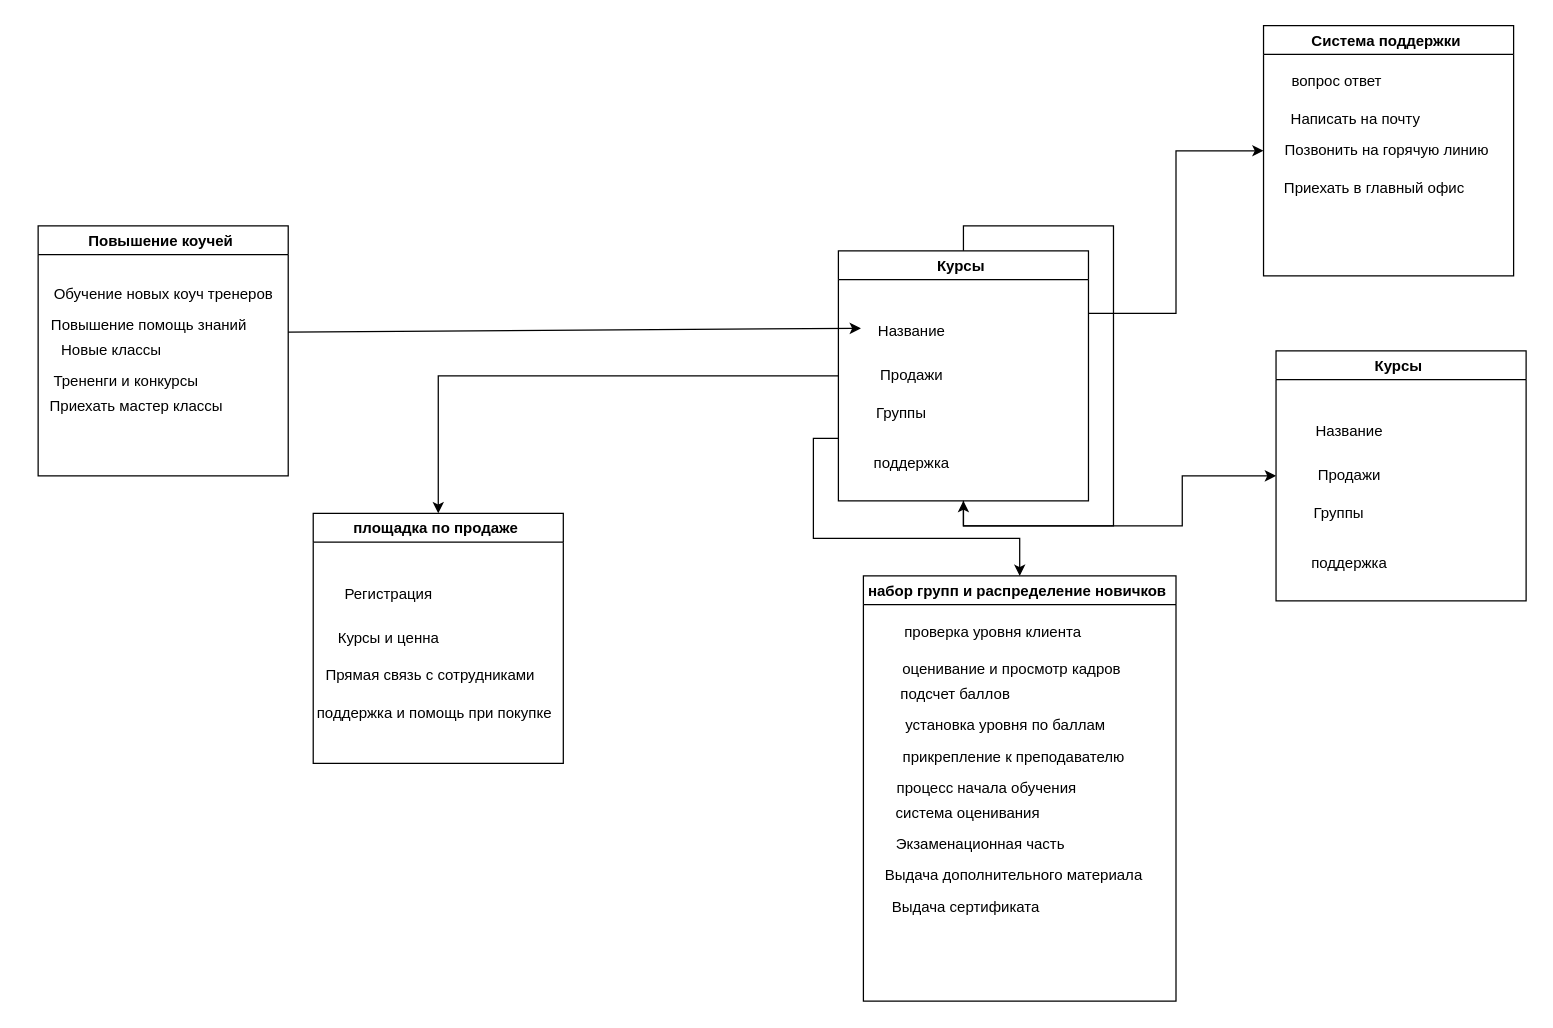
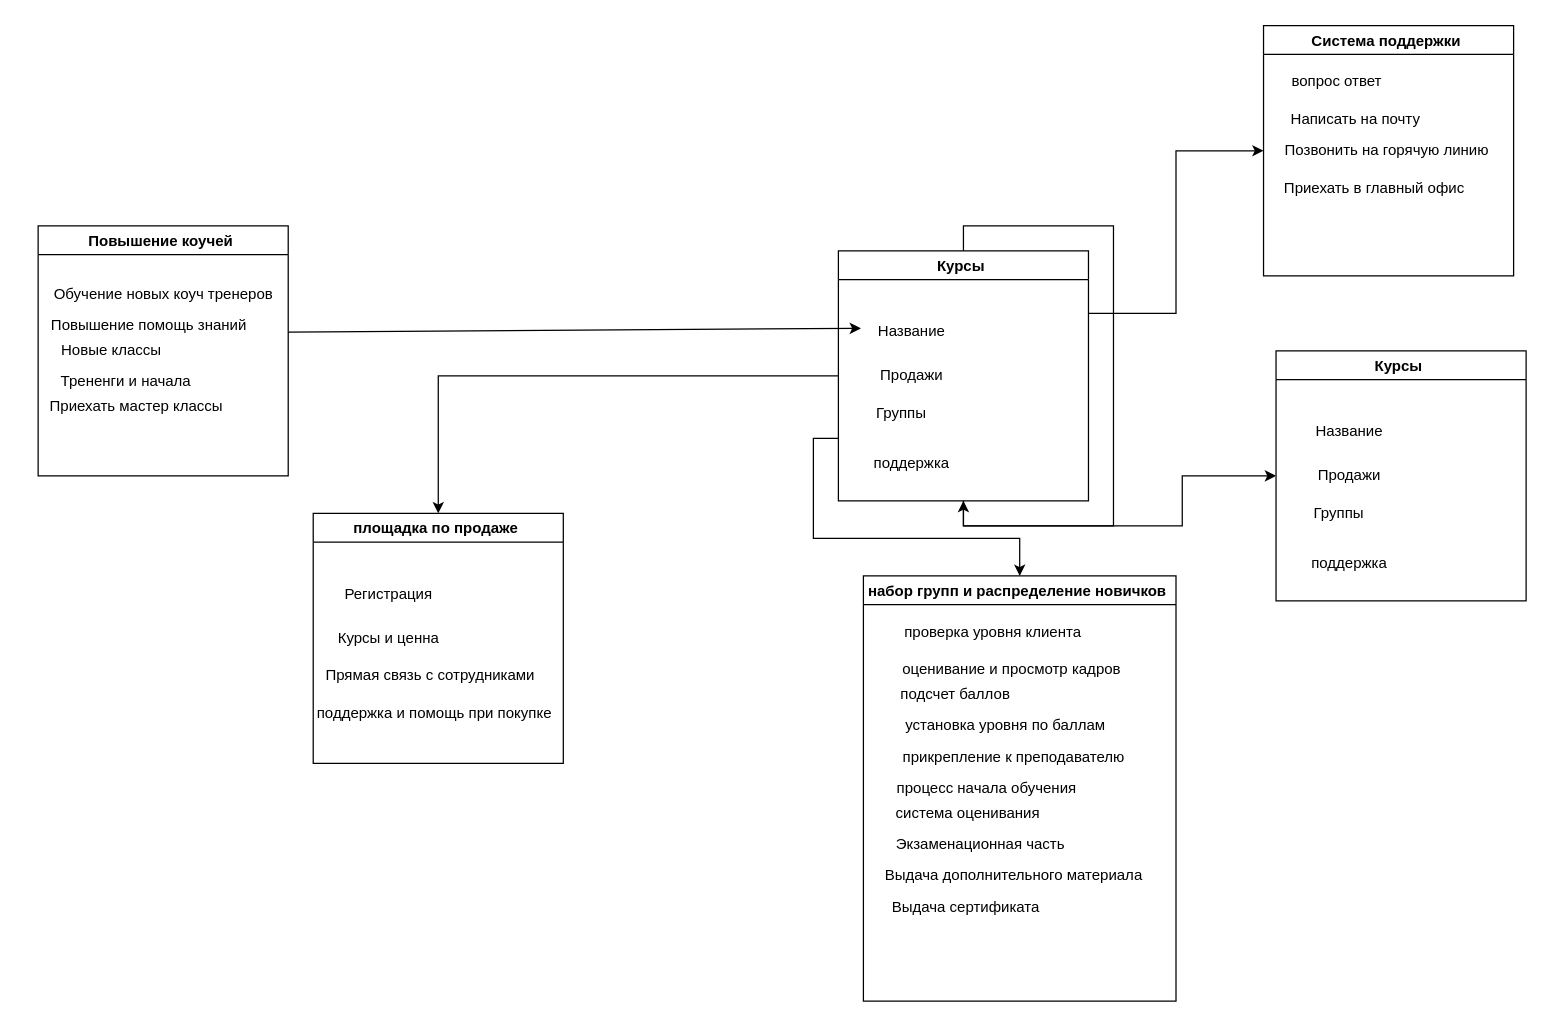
(126, 382) -> (126, 382)
